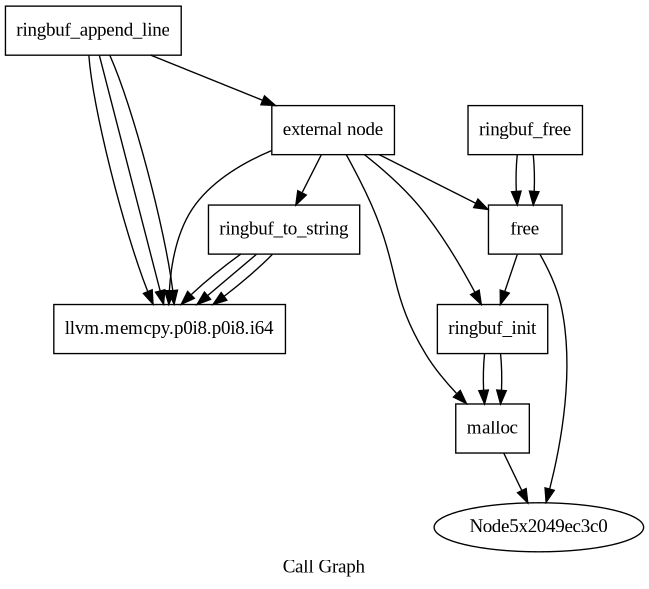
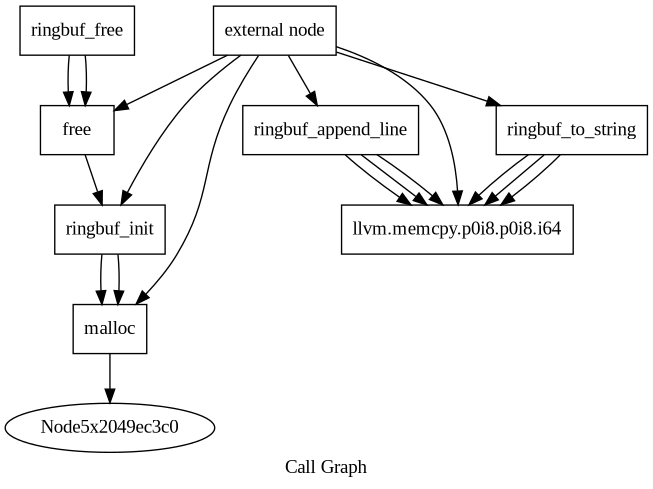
(207, 78) -> (299, 74)
(567, 370) -> none
